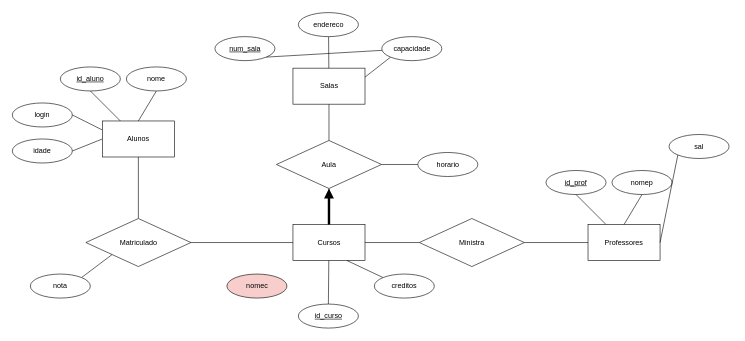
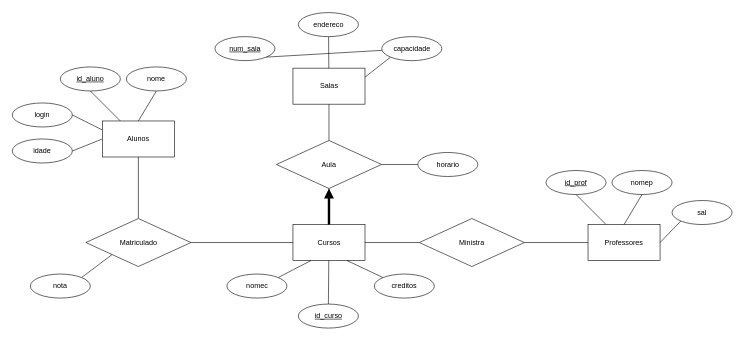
(699, 146) -> (702, 212)
none -> (294, 269)
(257, 286) -> (257, 286)
